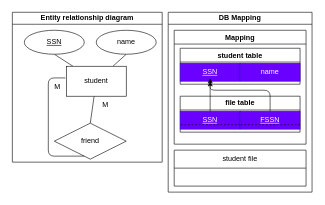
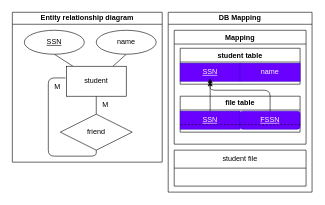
(270, 120) -> (270, 120)
(90, 141) -> (96, 132)
